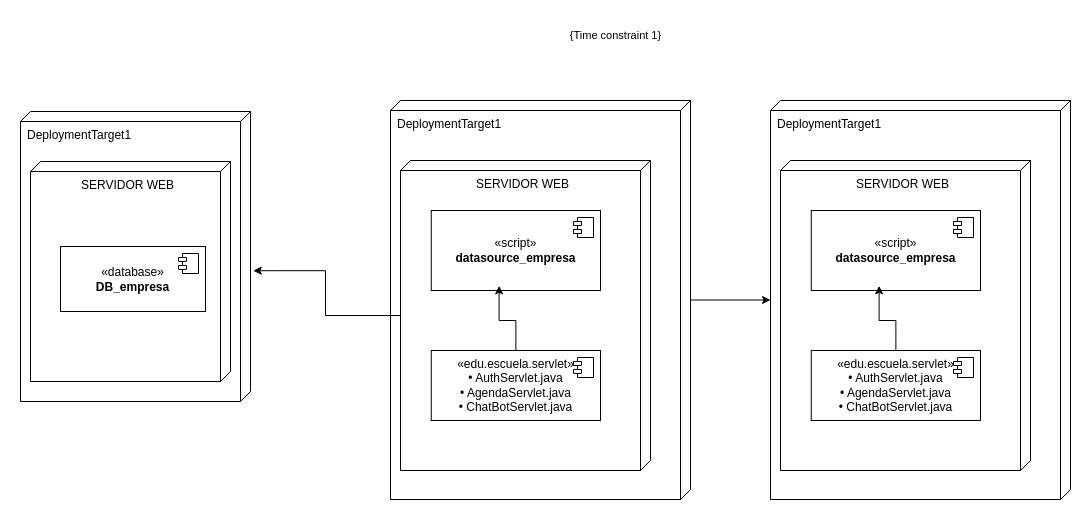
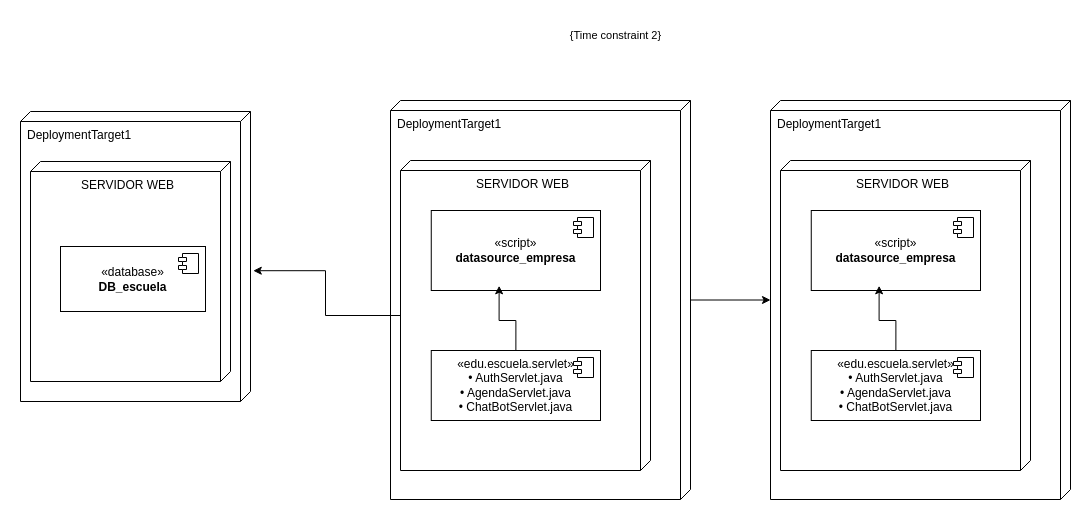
(616, 36) -> (616, 36)
(133, 280) -> (133, 280)
